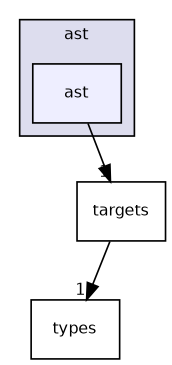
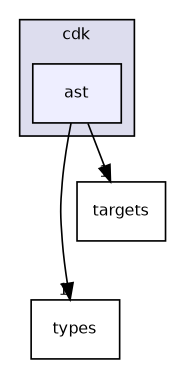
(77, 35) -> (77, 35)
(101, 263) -> (61, 203)
